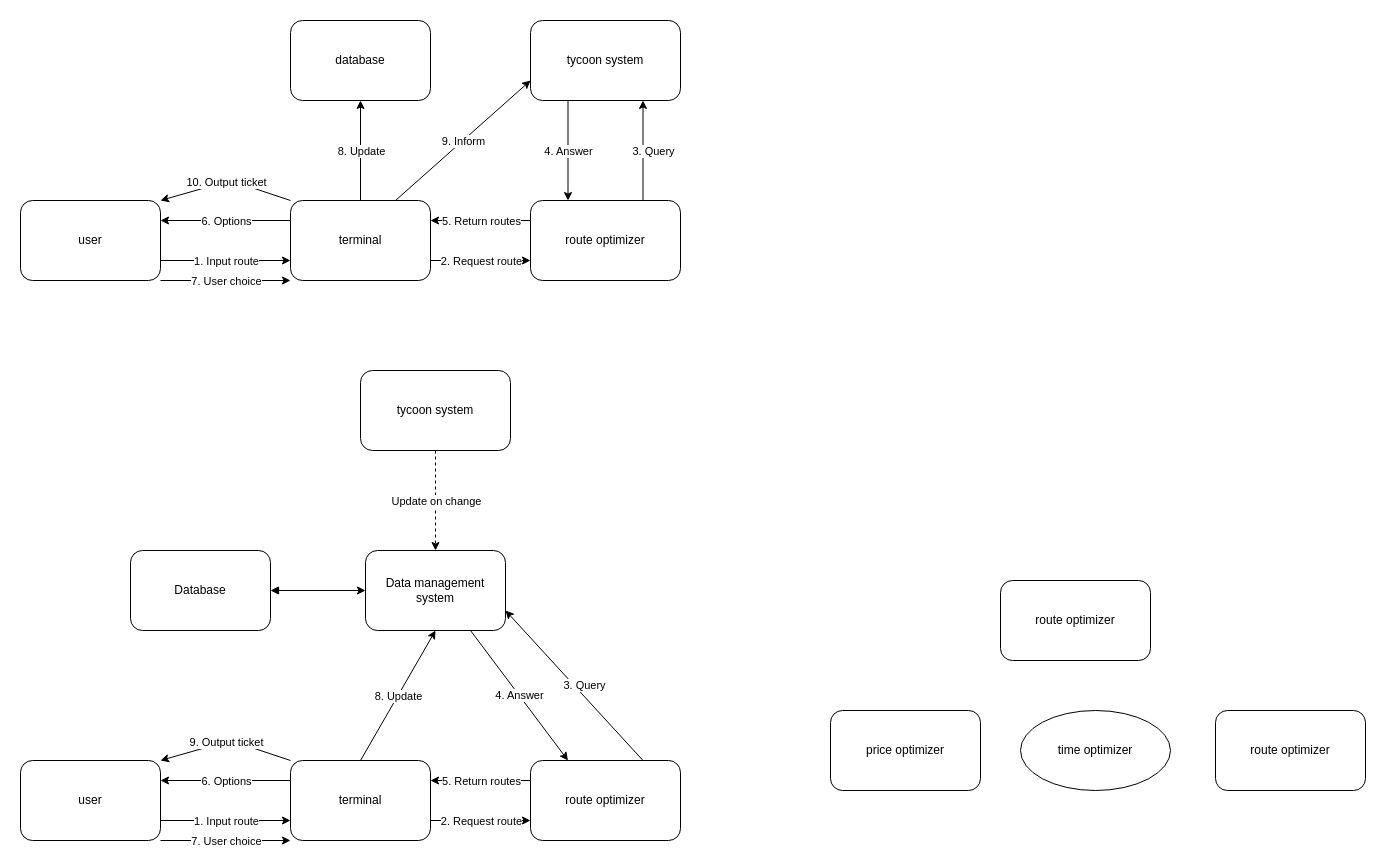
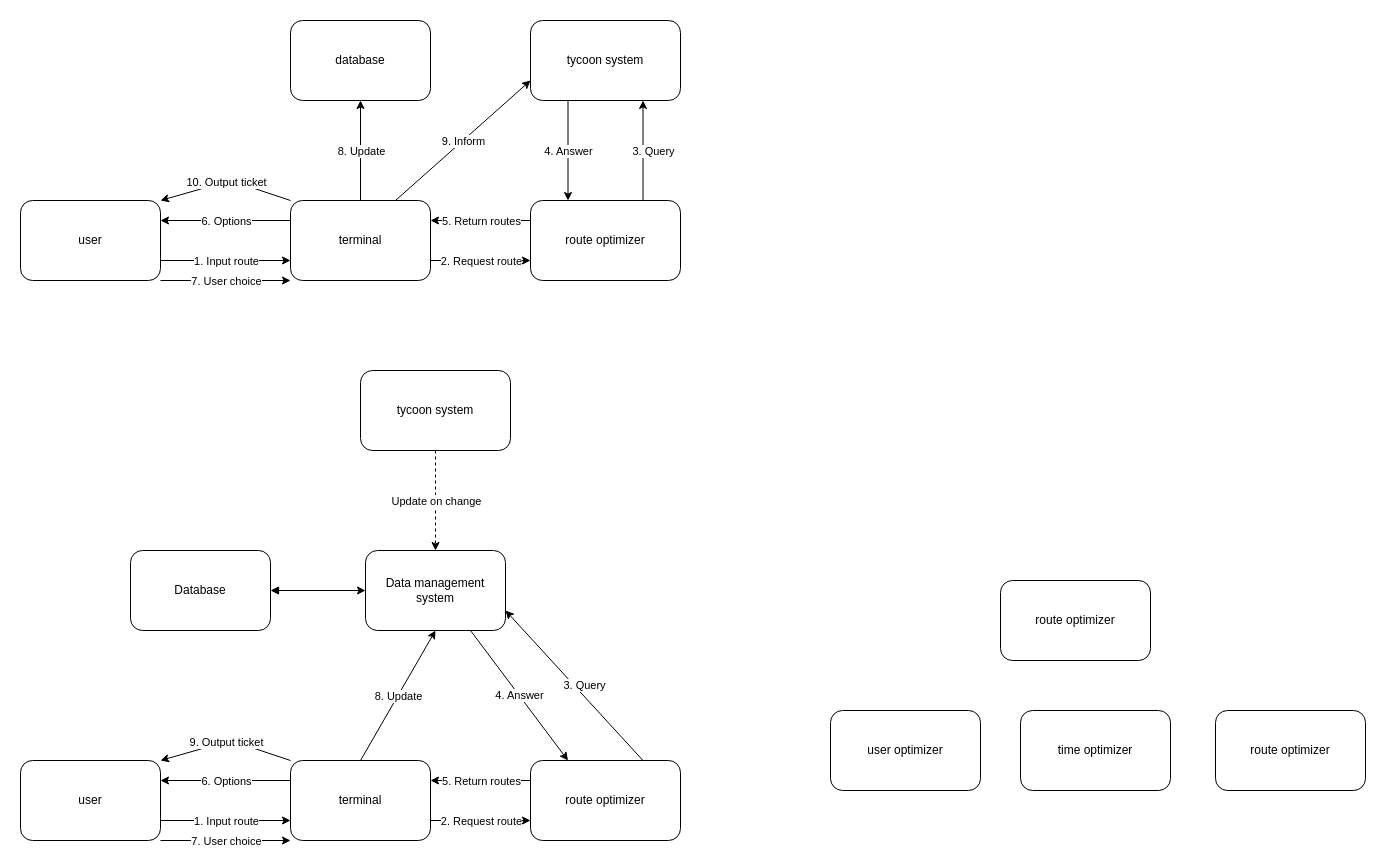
(906, 751) -> (906, 751)
(1096, 751) -> (1096, 751)
